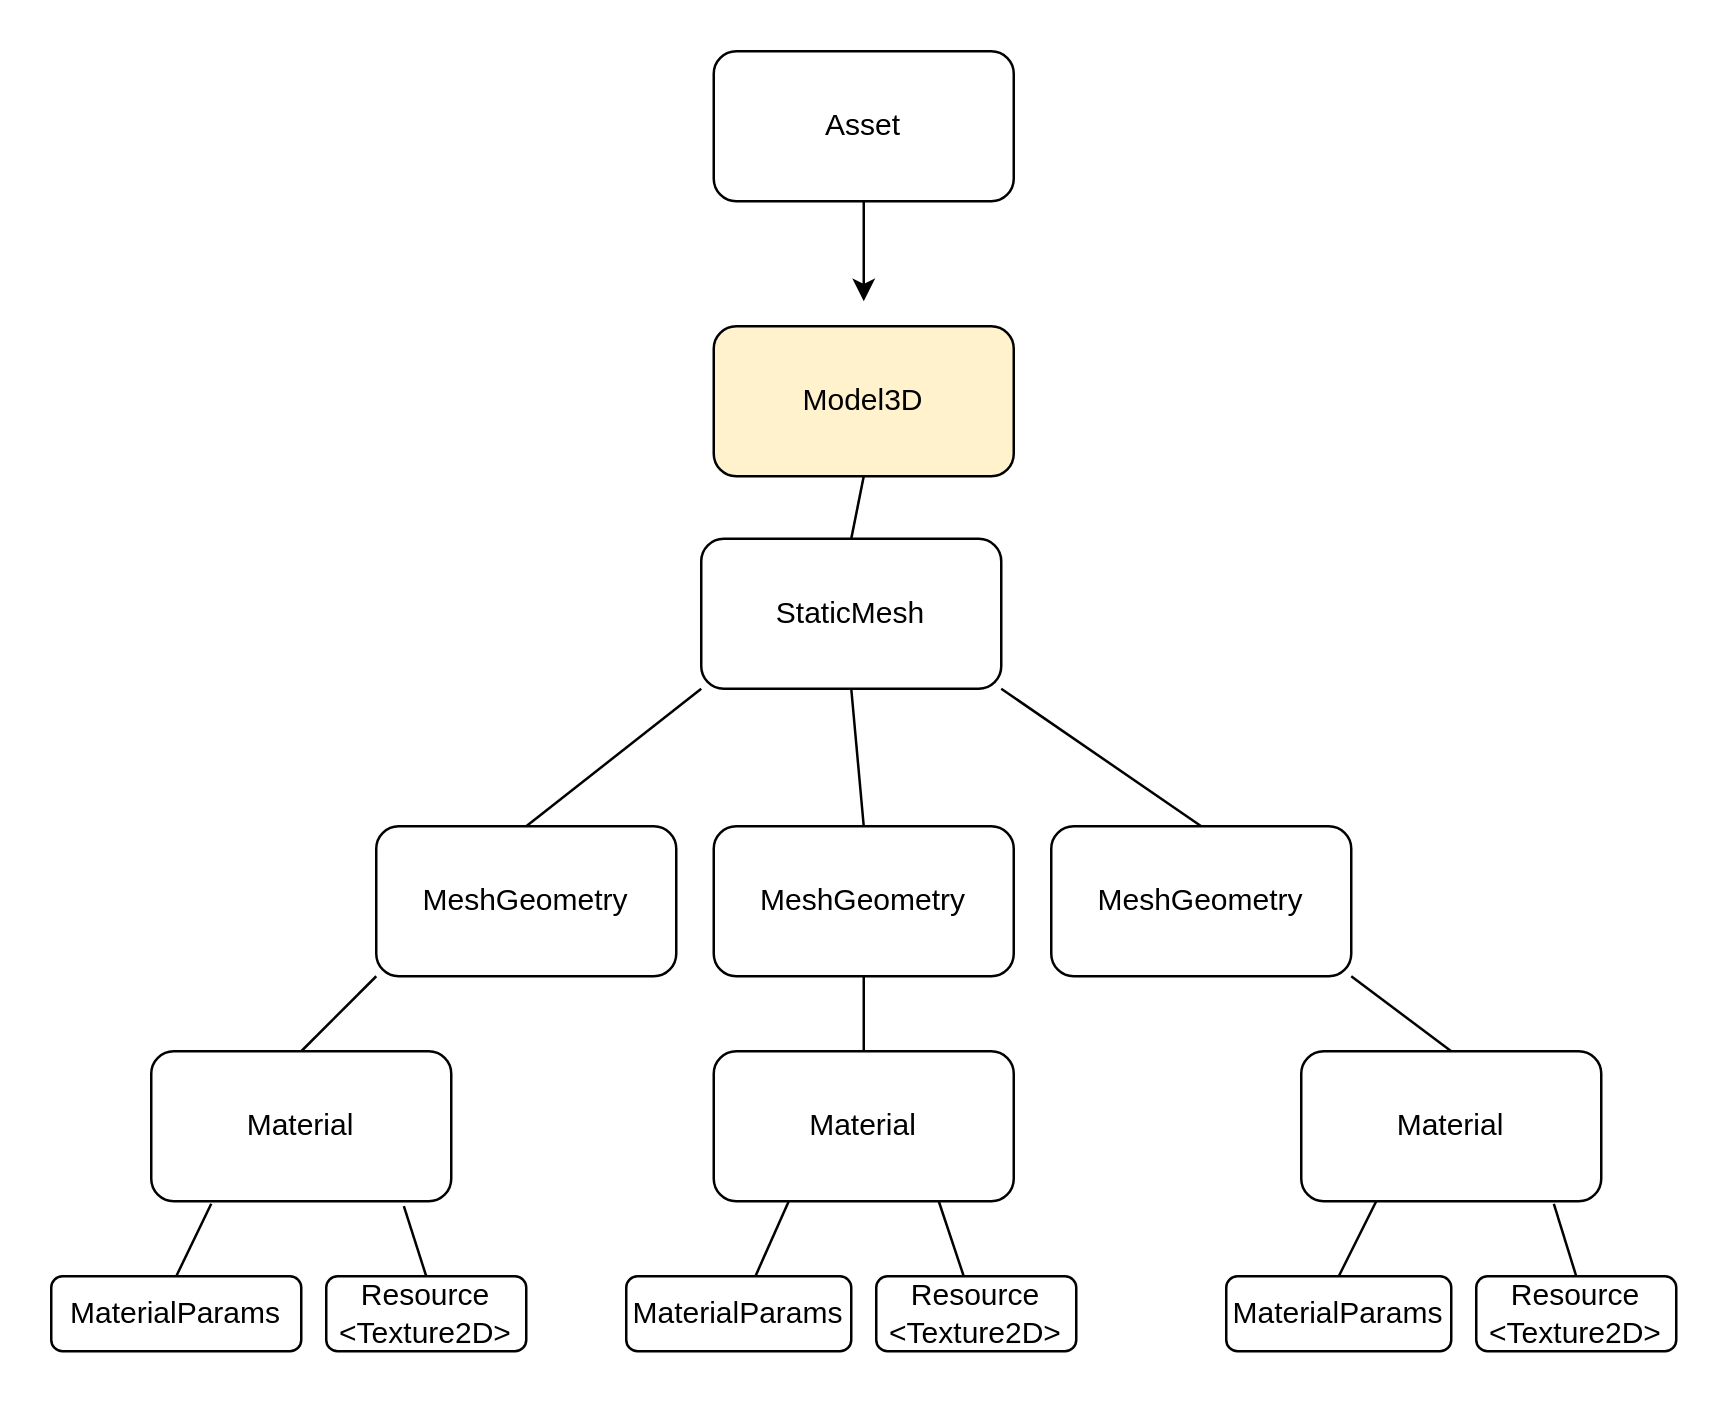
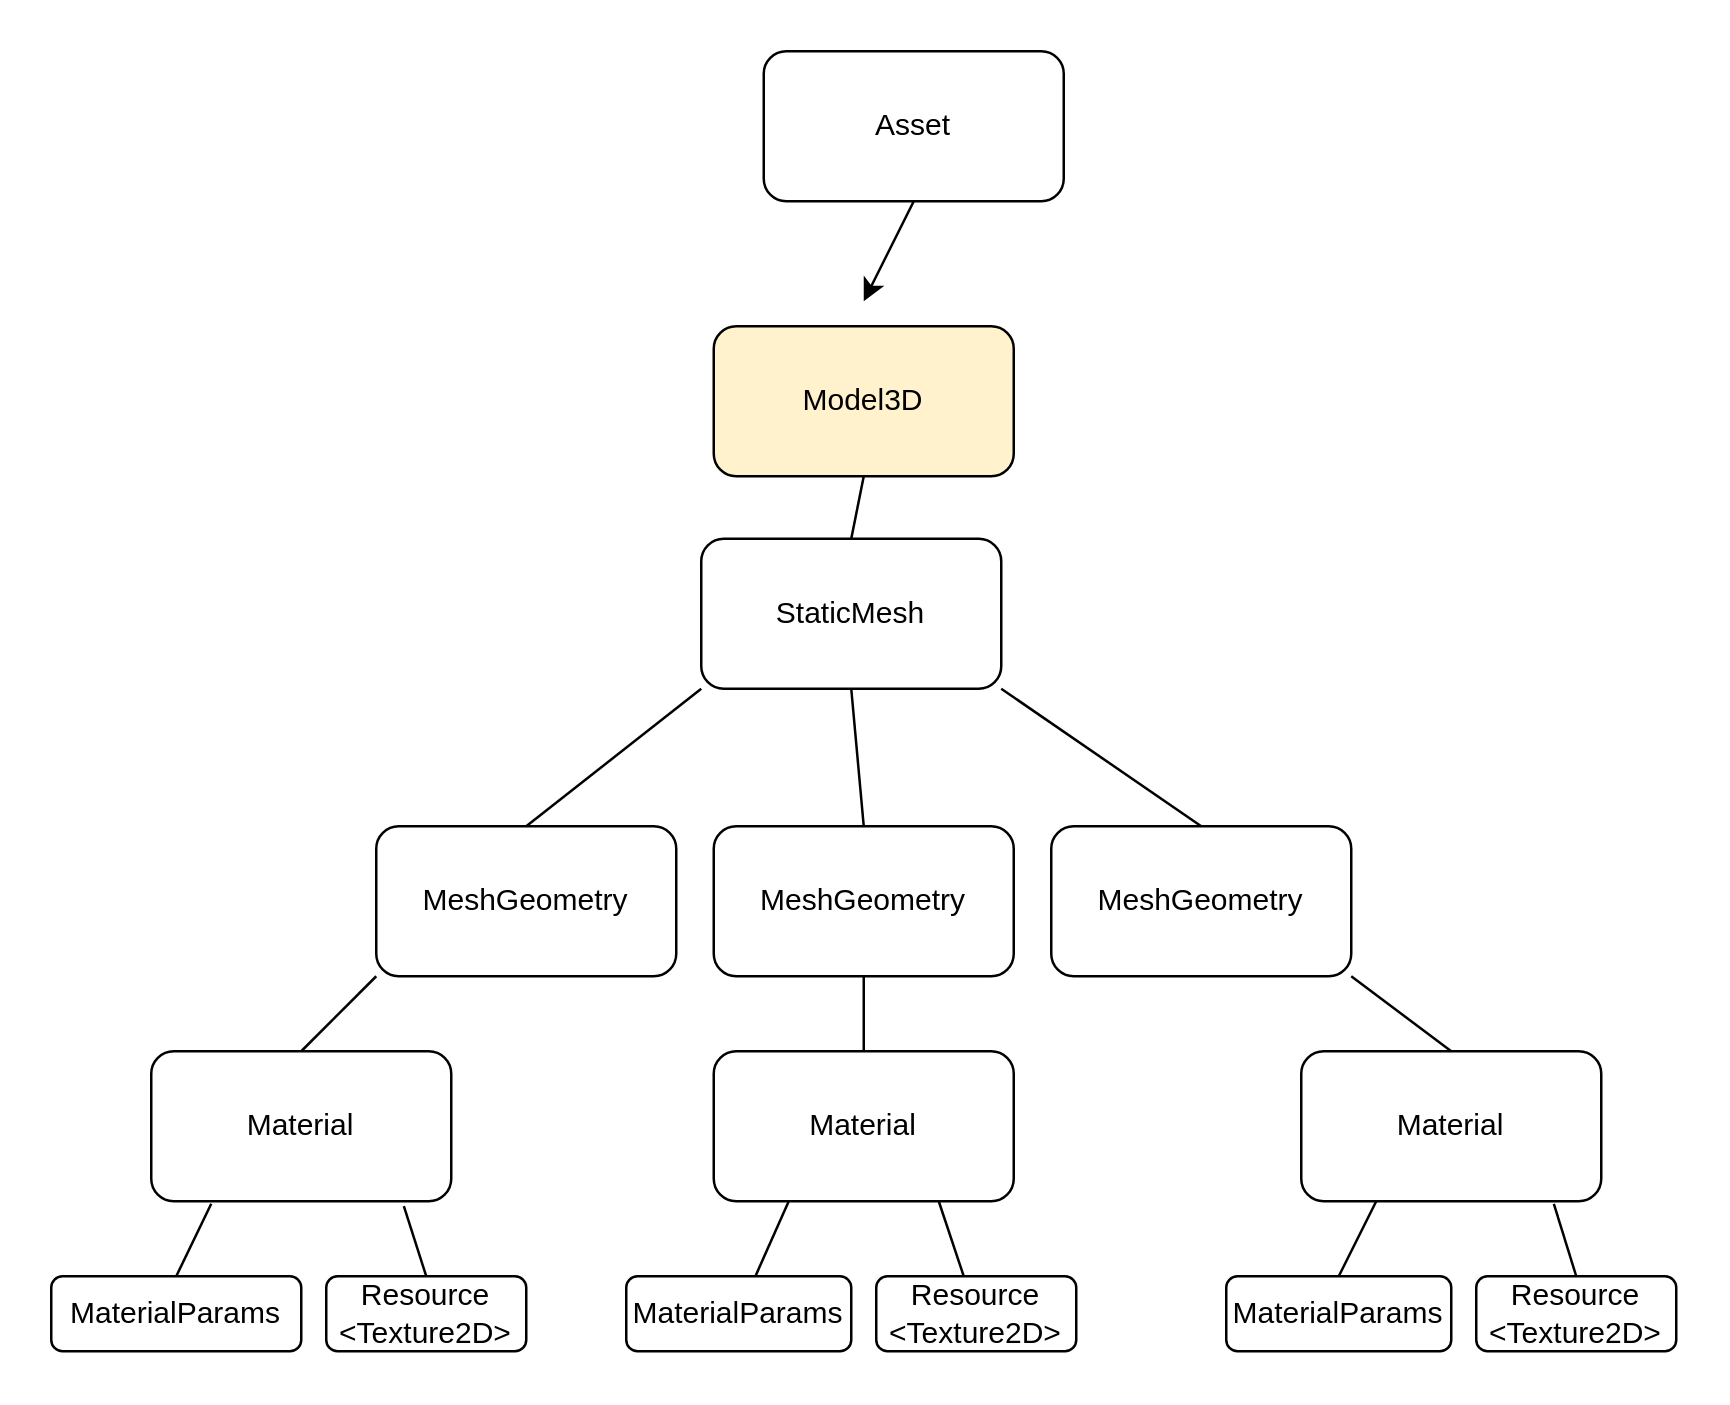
(864, 126) -> (914, 126)
